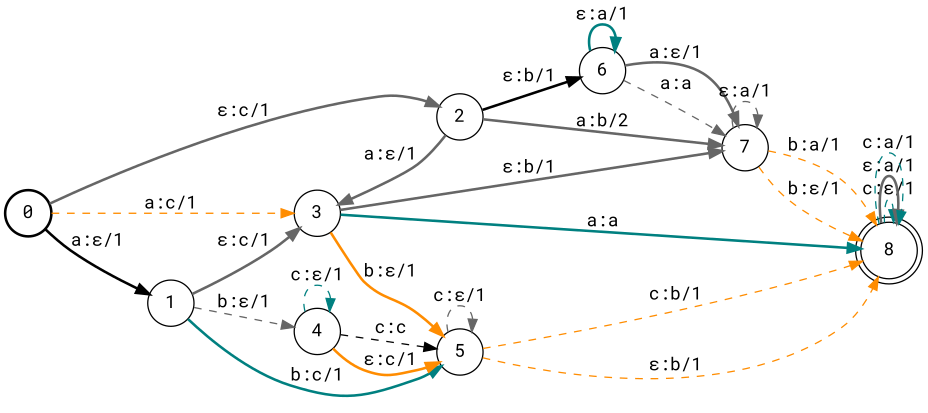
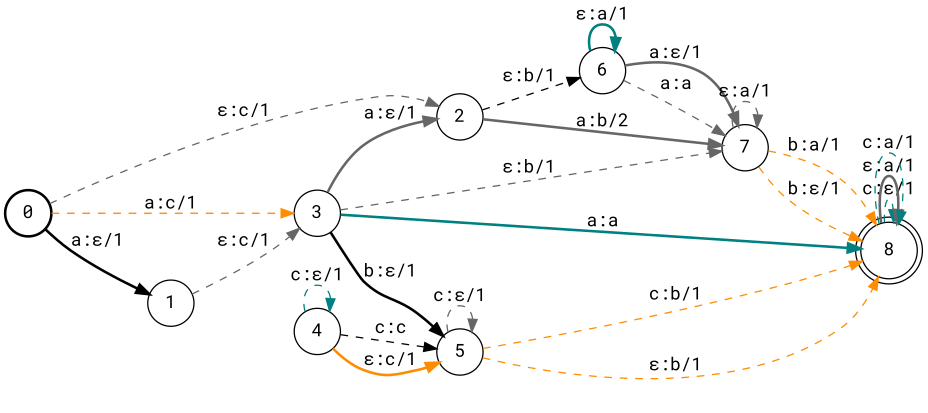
(525, 96) -> (525, 96)
(234, 131) -> (234, 131)
(403, 174) -> (366, 144)
(525, 181) -> (525, 181)
(242, 268) -> (242, 268)
(373, 289) -> (373, 289)
(238, 316) -> none
(301, 388) -> none
